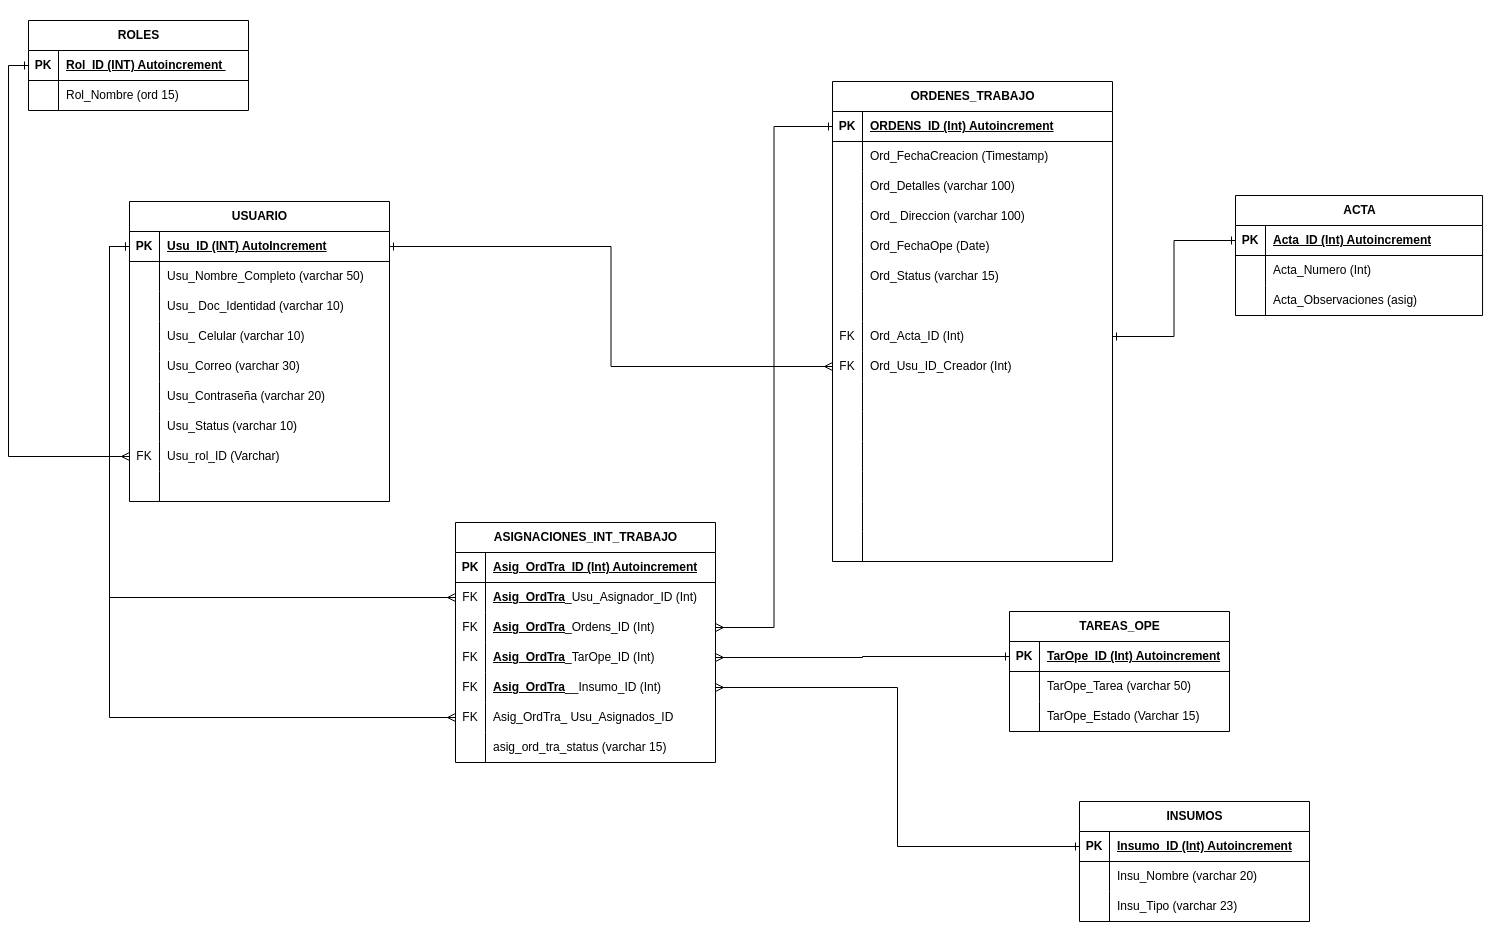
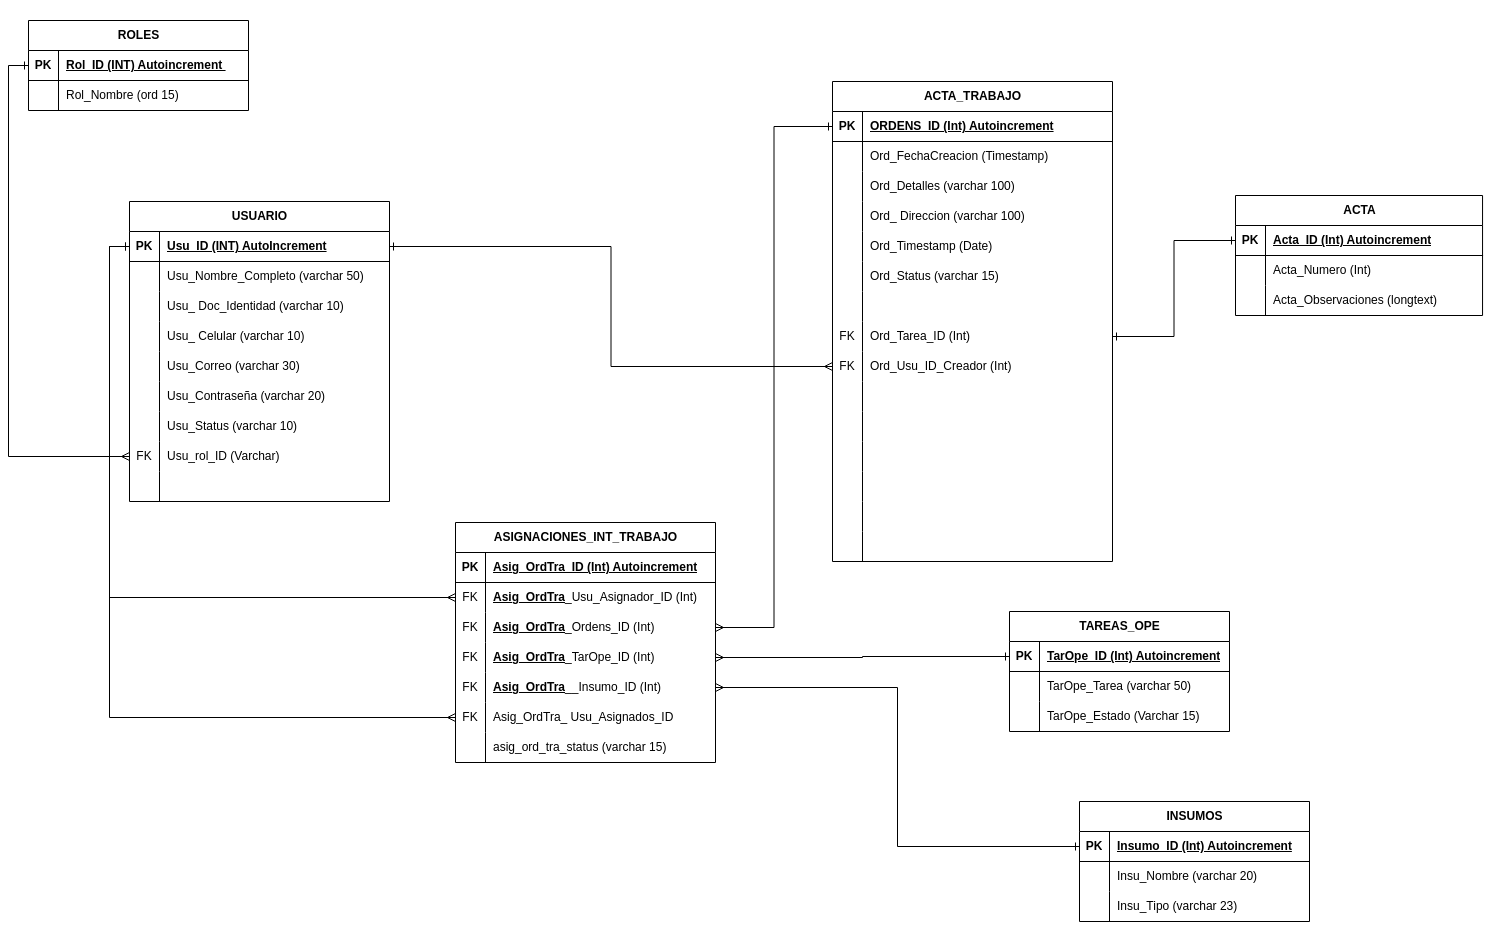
(973, 97) -> (973, 97)
(933, 247) -> (935, 247)
(1353, 301) -> (1366, 301)
(926, 337) -> (929, 337)
